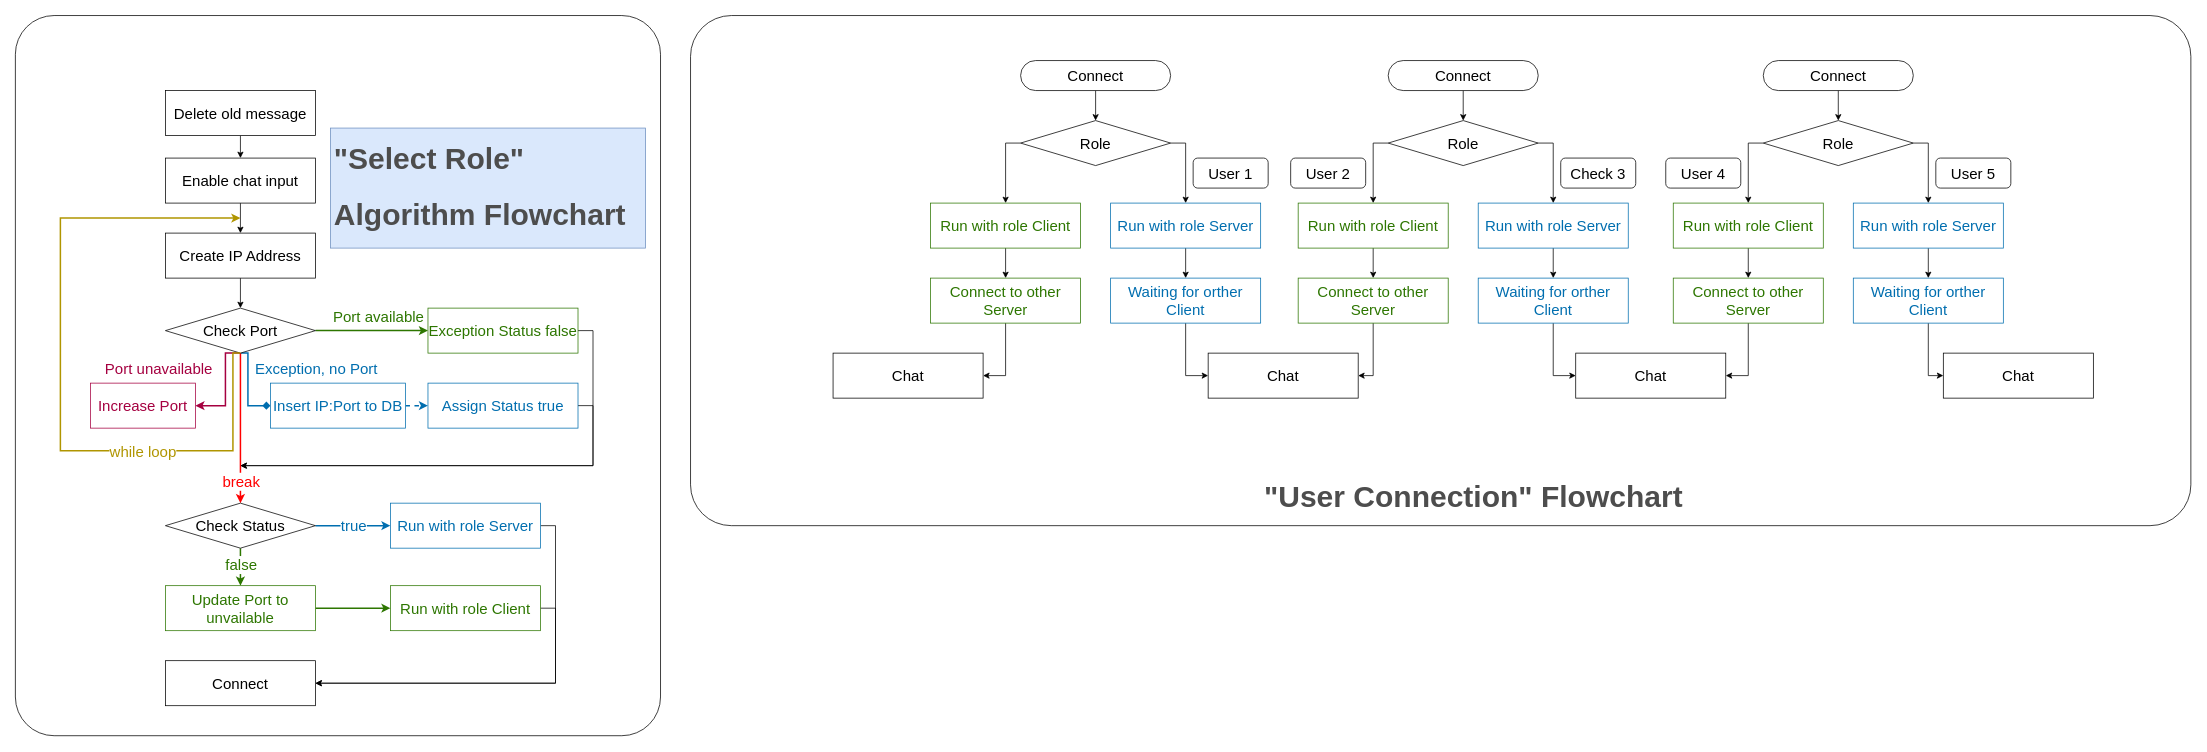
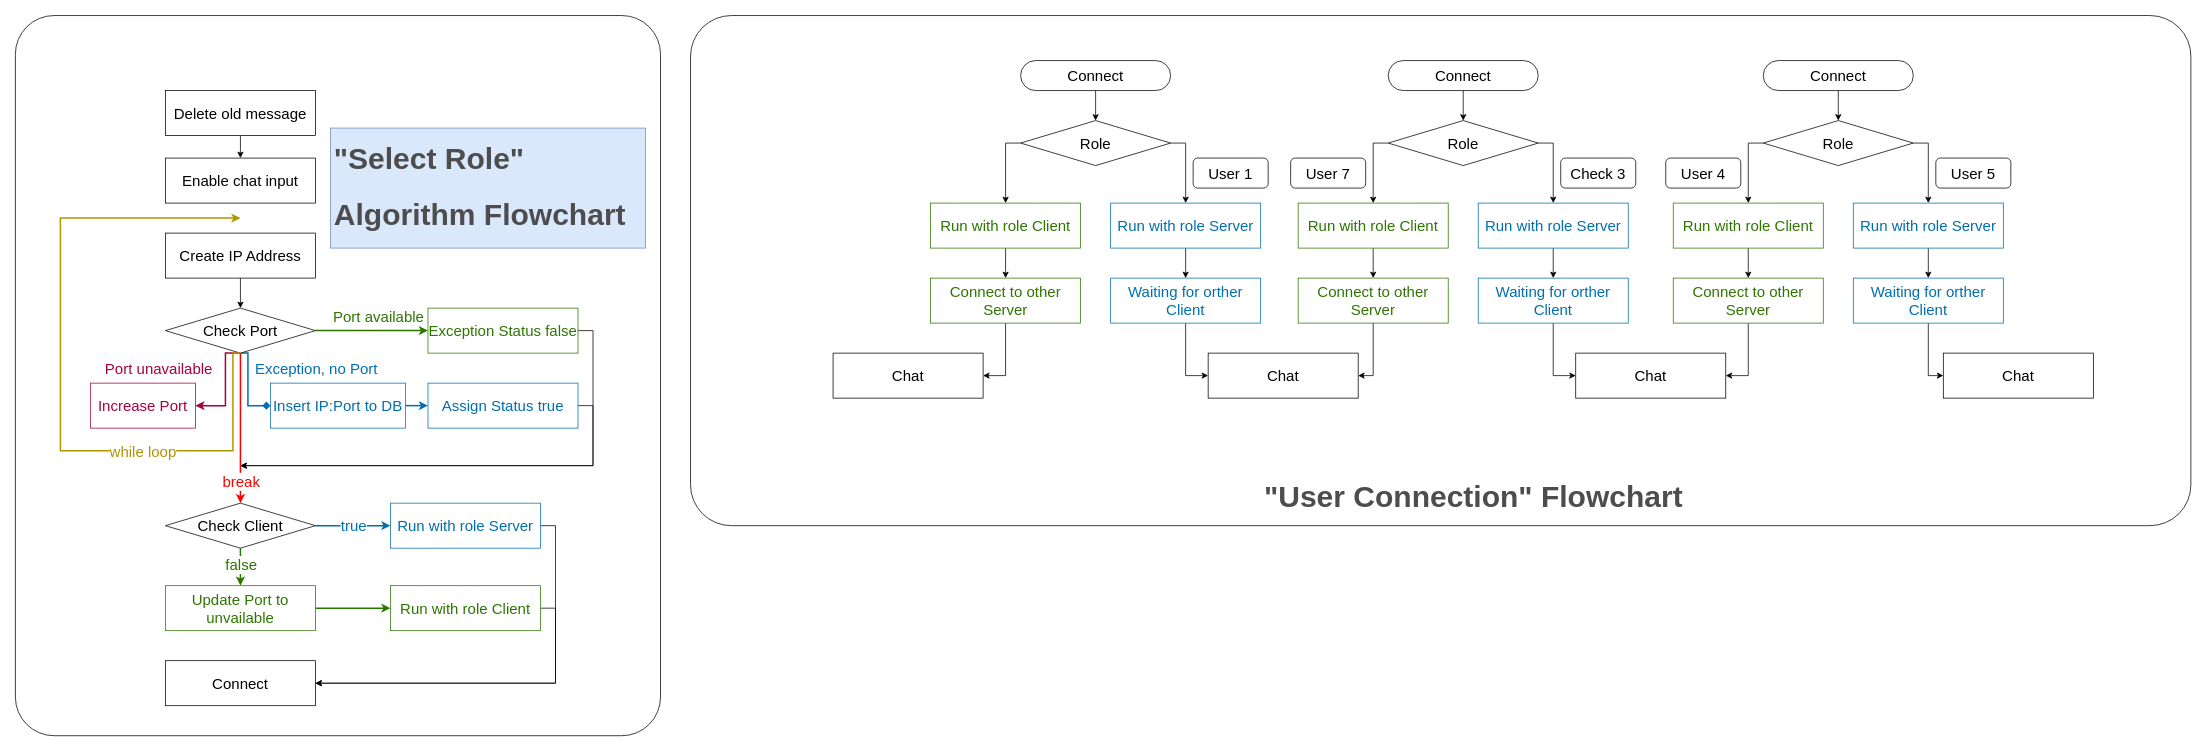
(1328, 173) -> (1328, 173)
(240, 215) -> none
(415, 405) -> (415, 405)
(240, 525) -> (240, 525)
